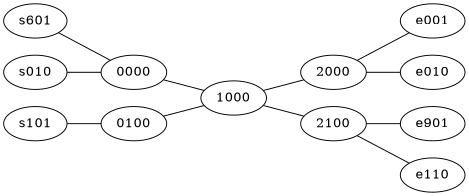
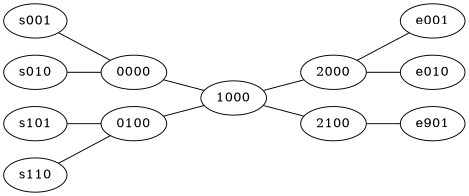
(35, 21) -> (35, 21)
none -> (35, 175)
(433, 175) -> none
